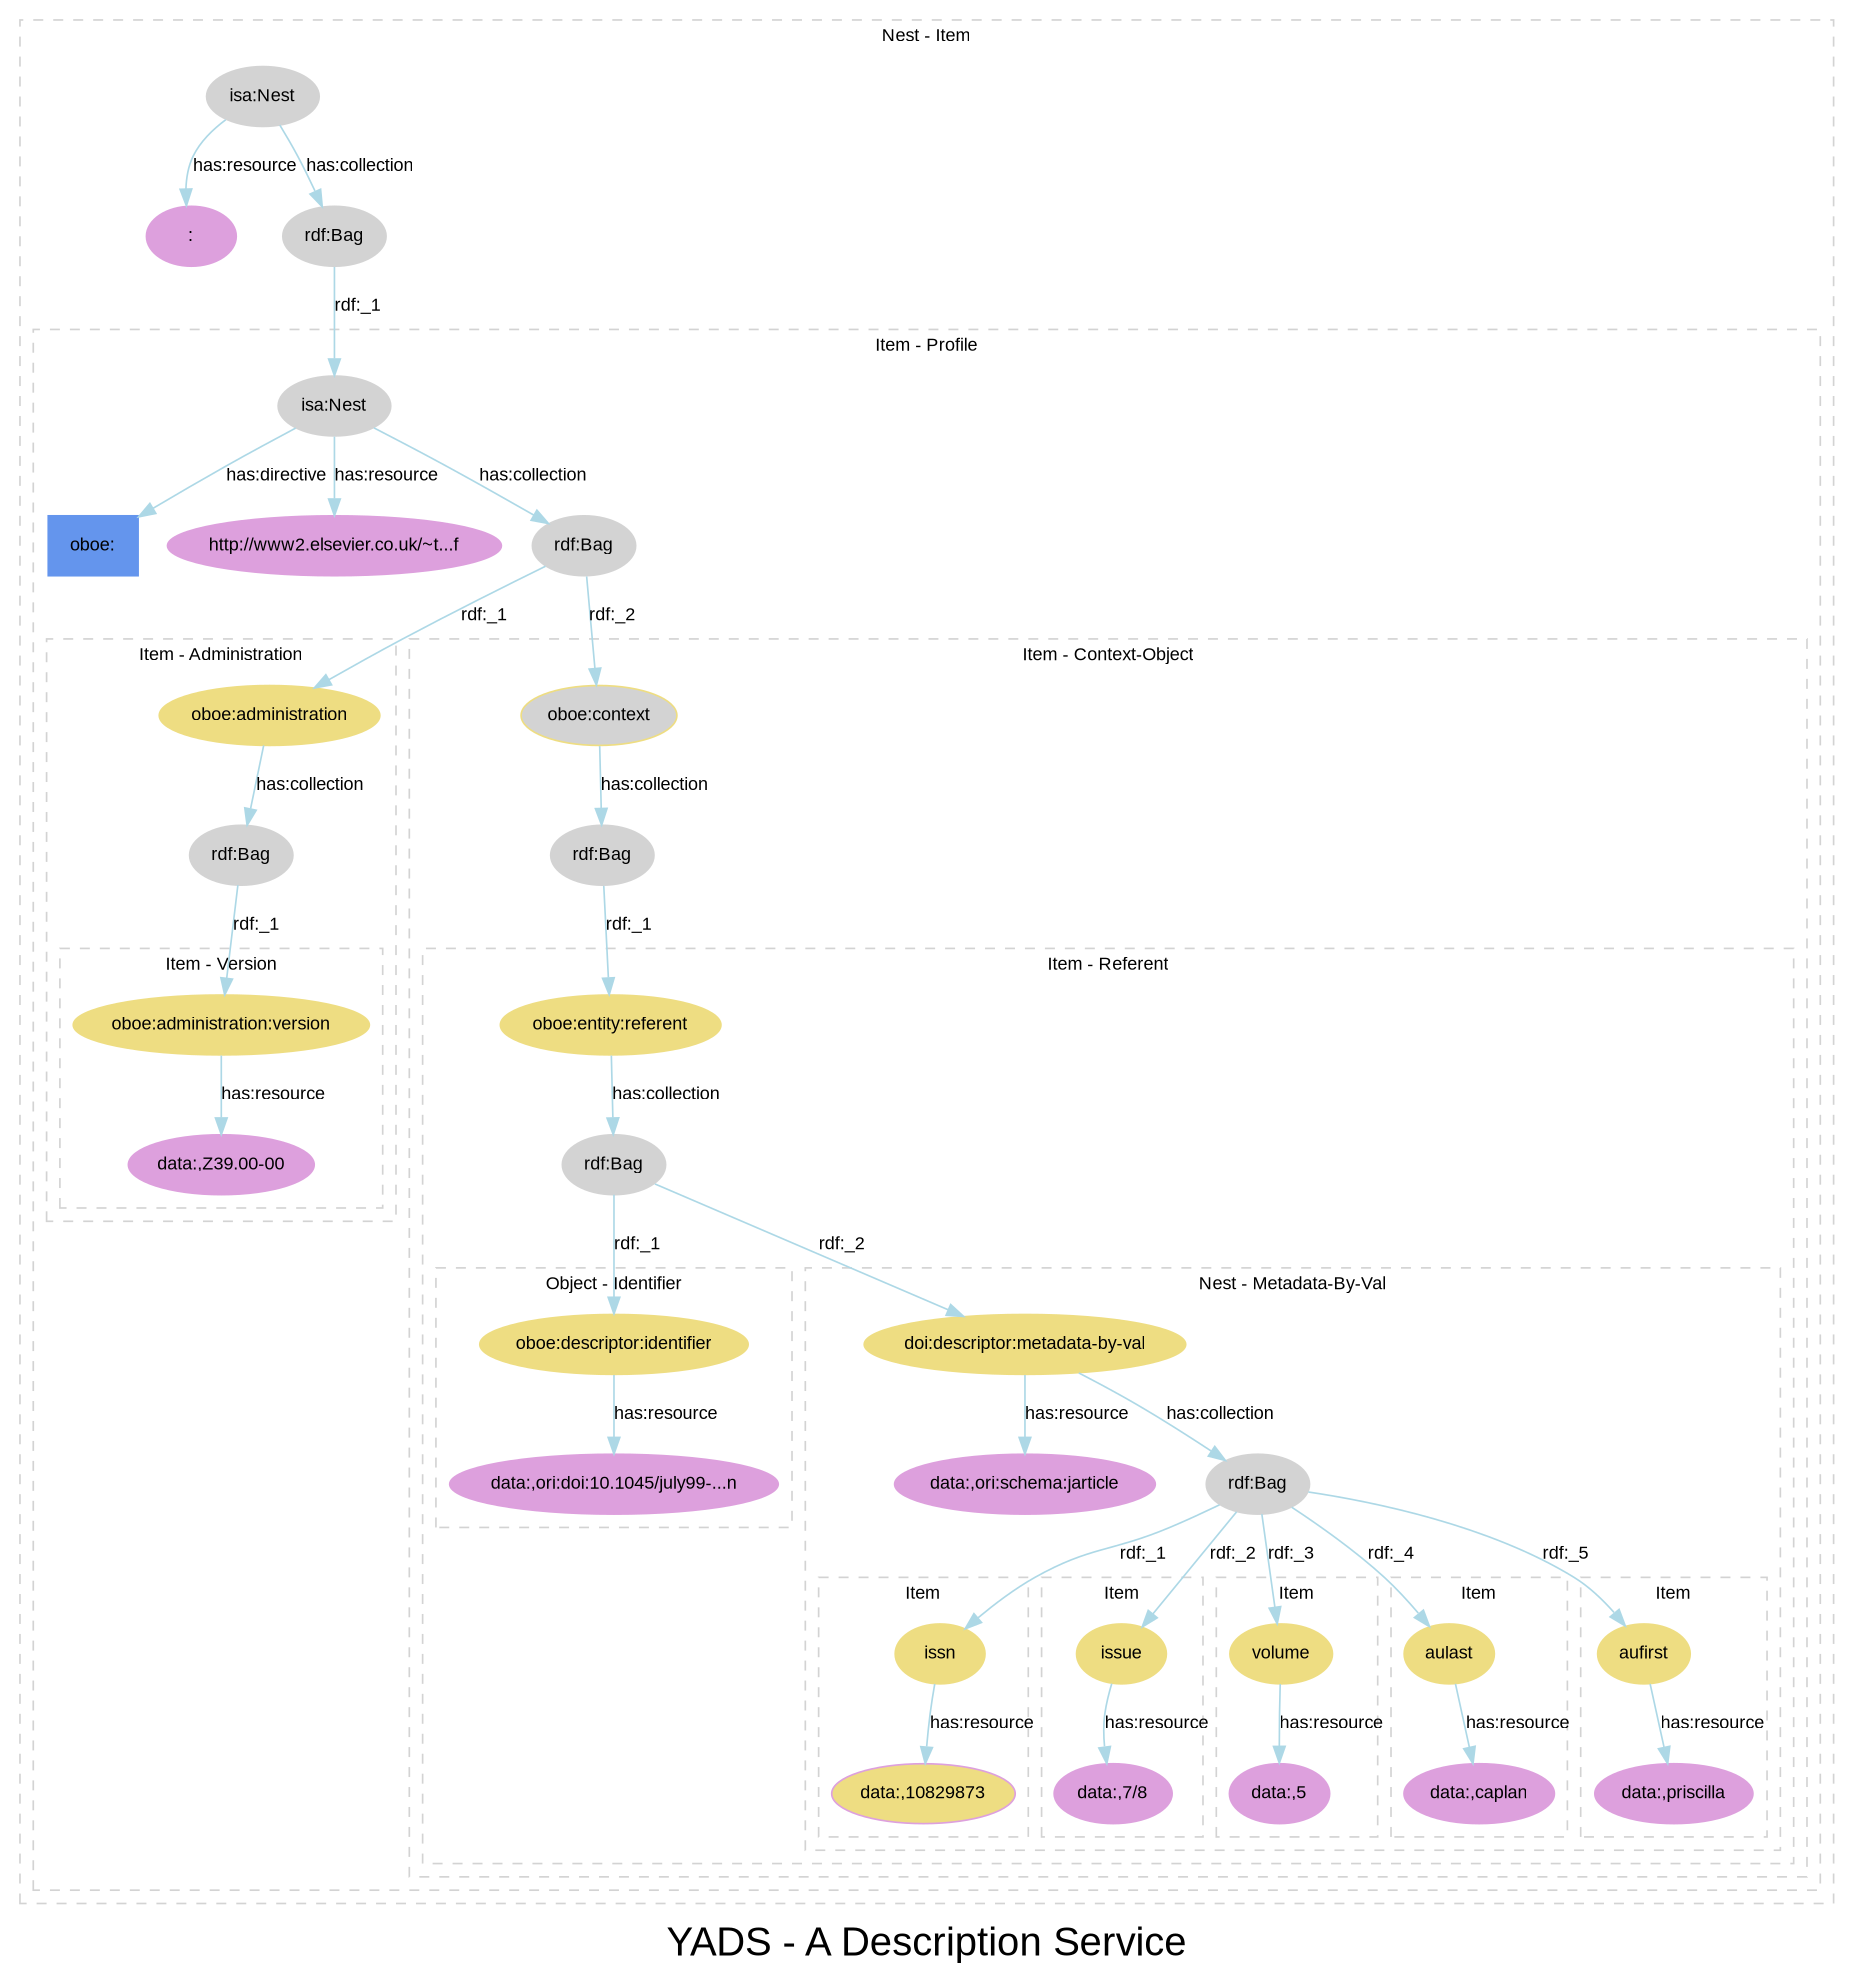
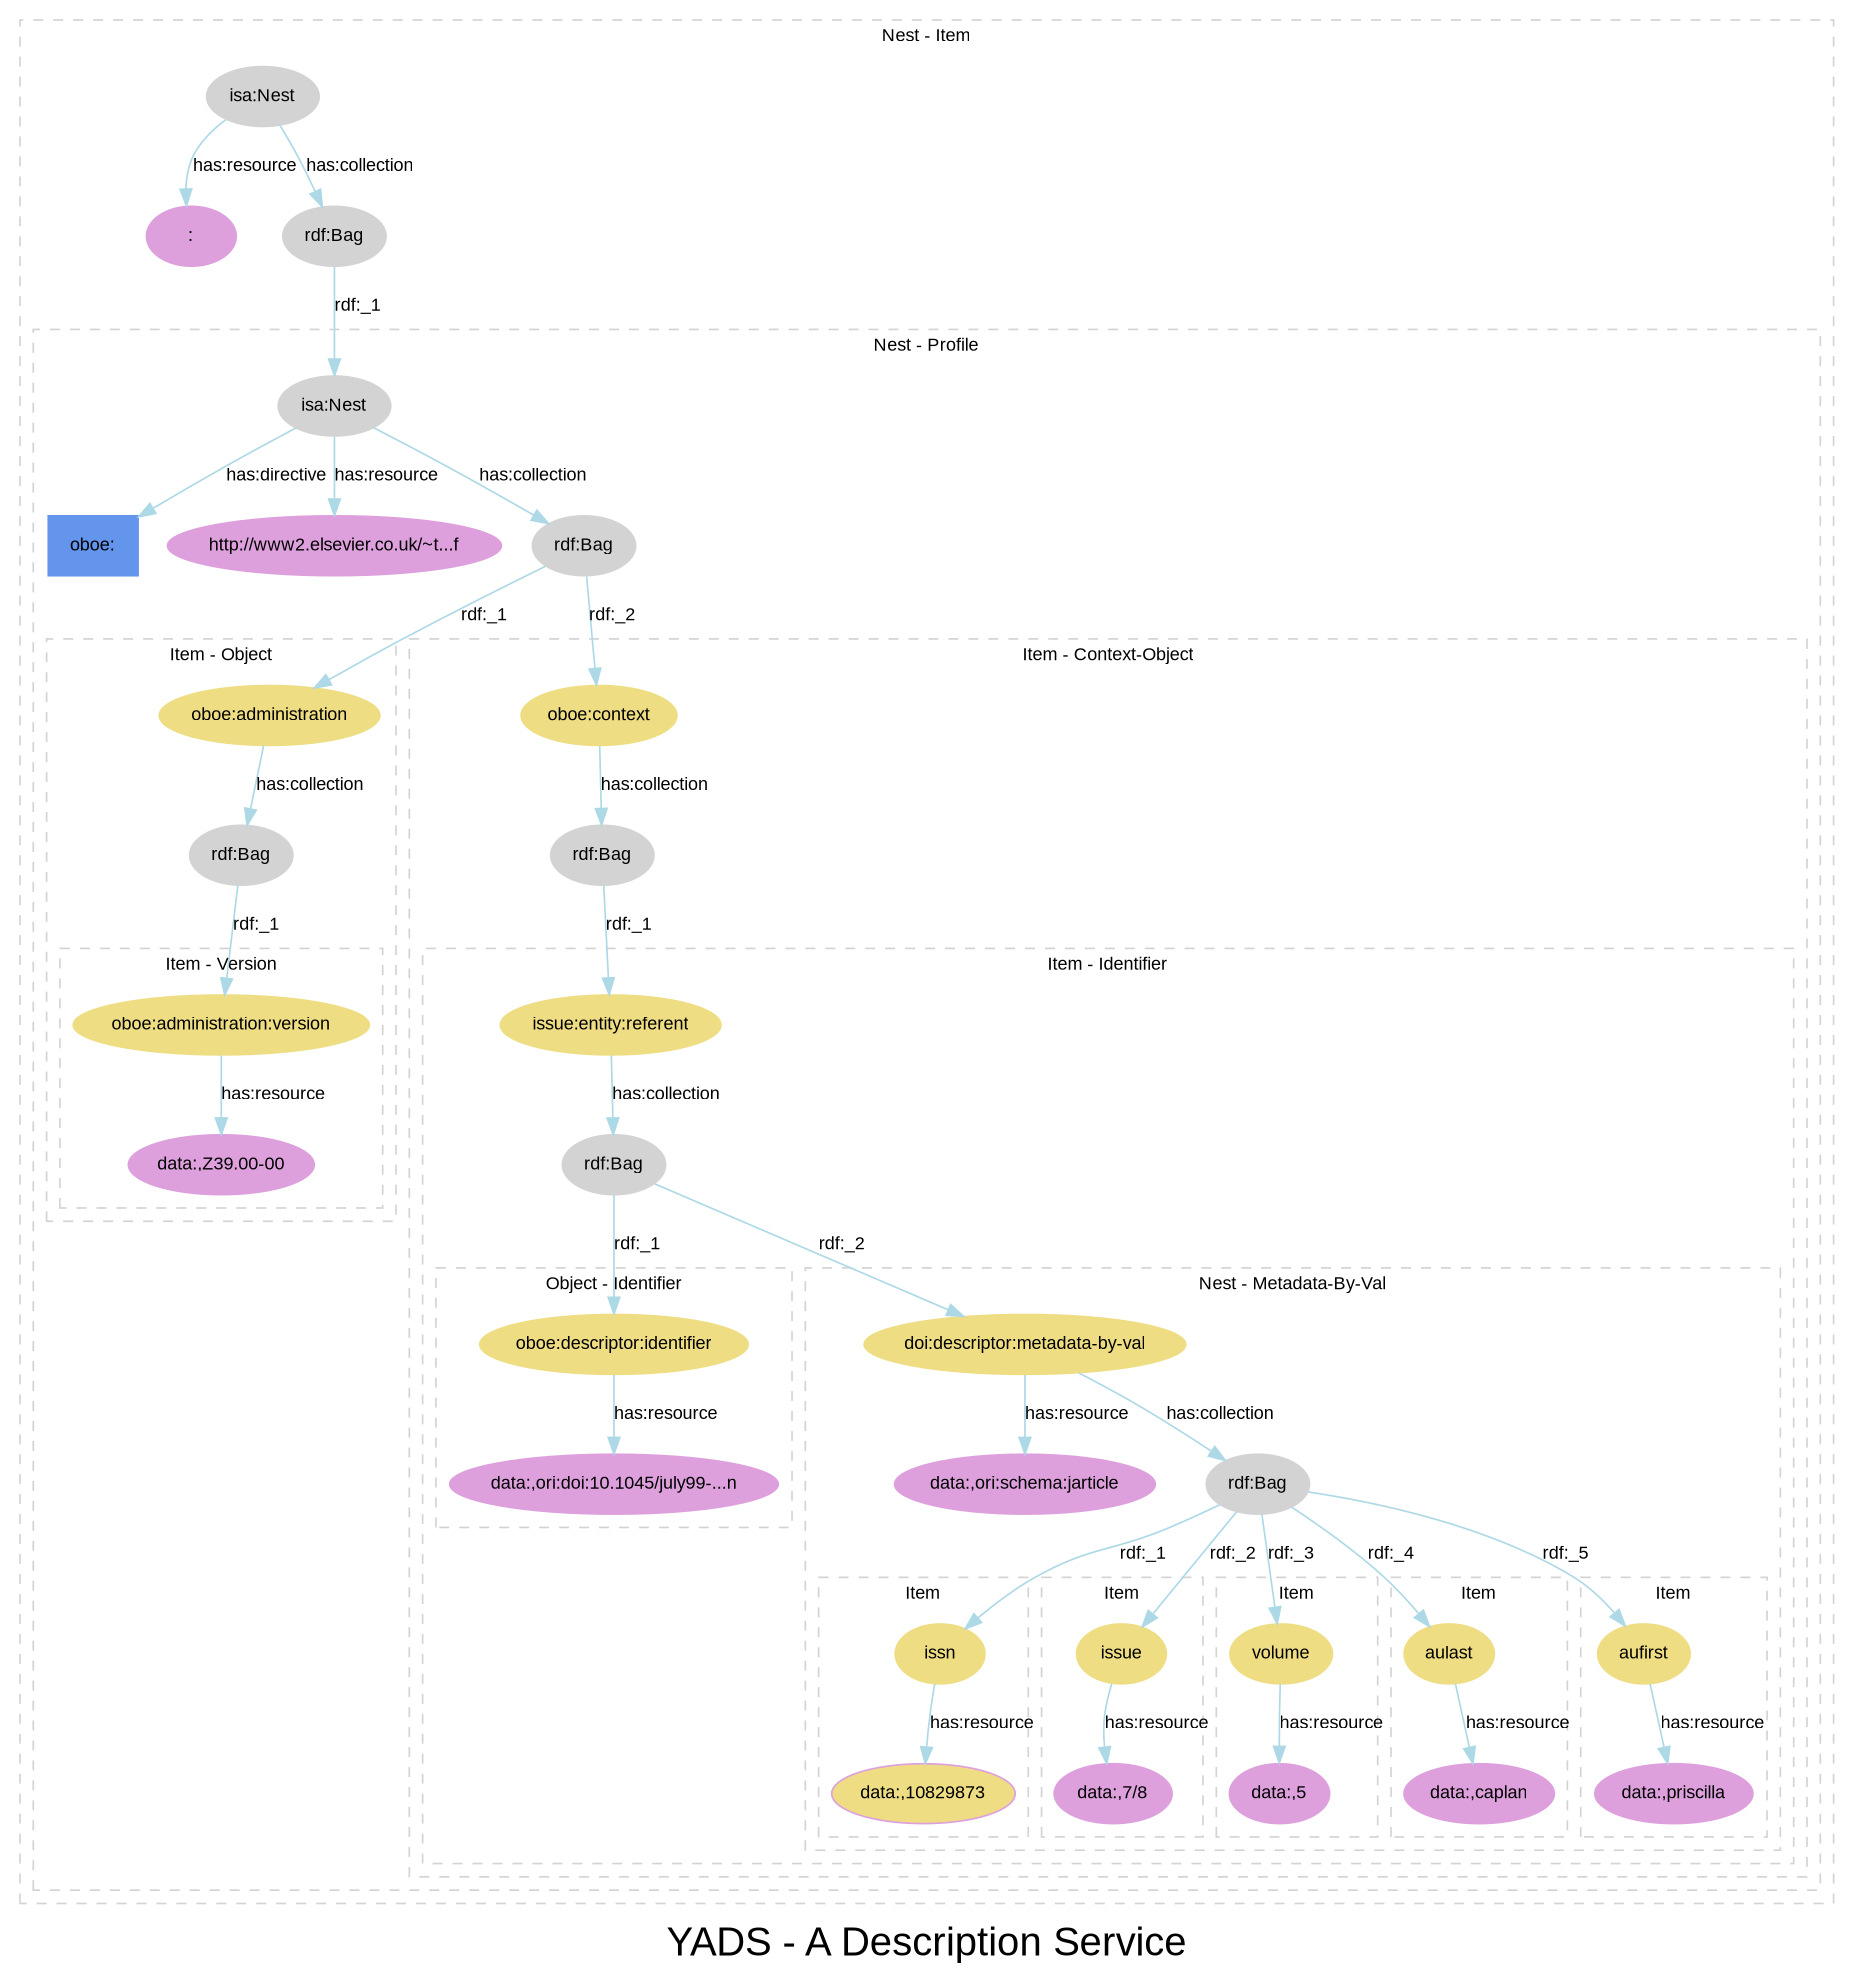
(927, 346) -> (927, 346)
(221, 656) -> (221, 656)
(599, 715) -> (599, 715)
(1108, 965) -> (1108, 965)
(611, 1025) -> (611, 1025)
